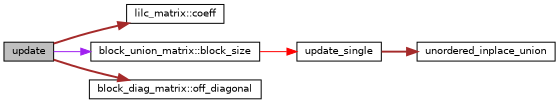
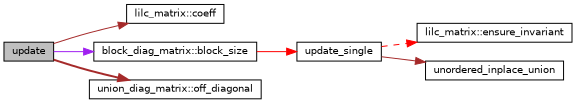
none -> (495, 33)
(86, 34) -> (86, 34)
(175, 52) -> (175, 52)
(394, 52) -> (398, 59)
(175, 89) -> (175, 89)
